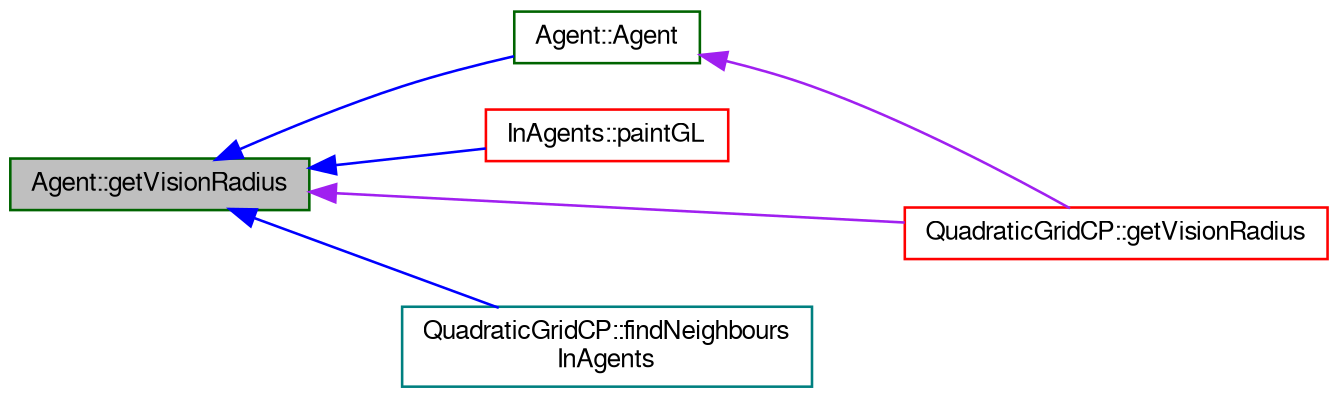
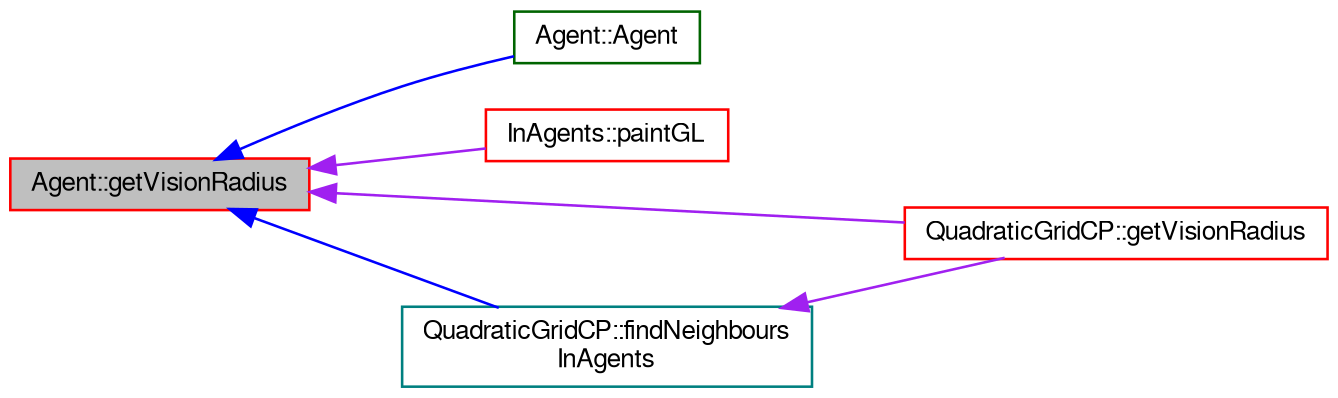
(903, 124) -> (906, 280)
(411, 157) -> (411, 157)
(160, 184) -> (160, 184)
